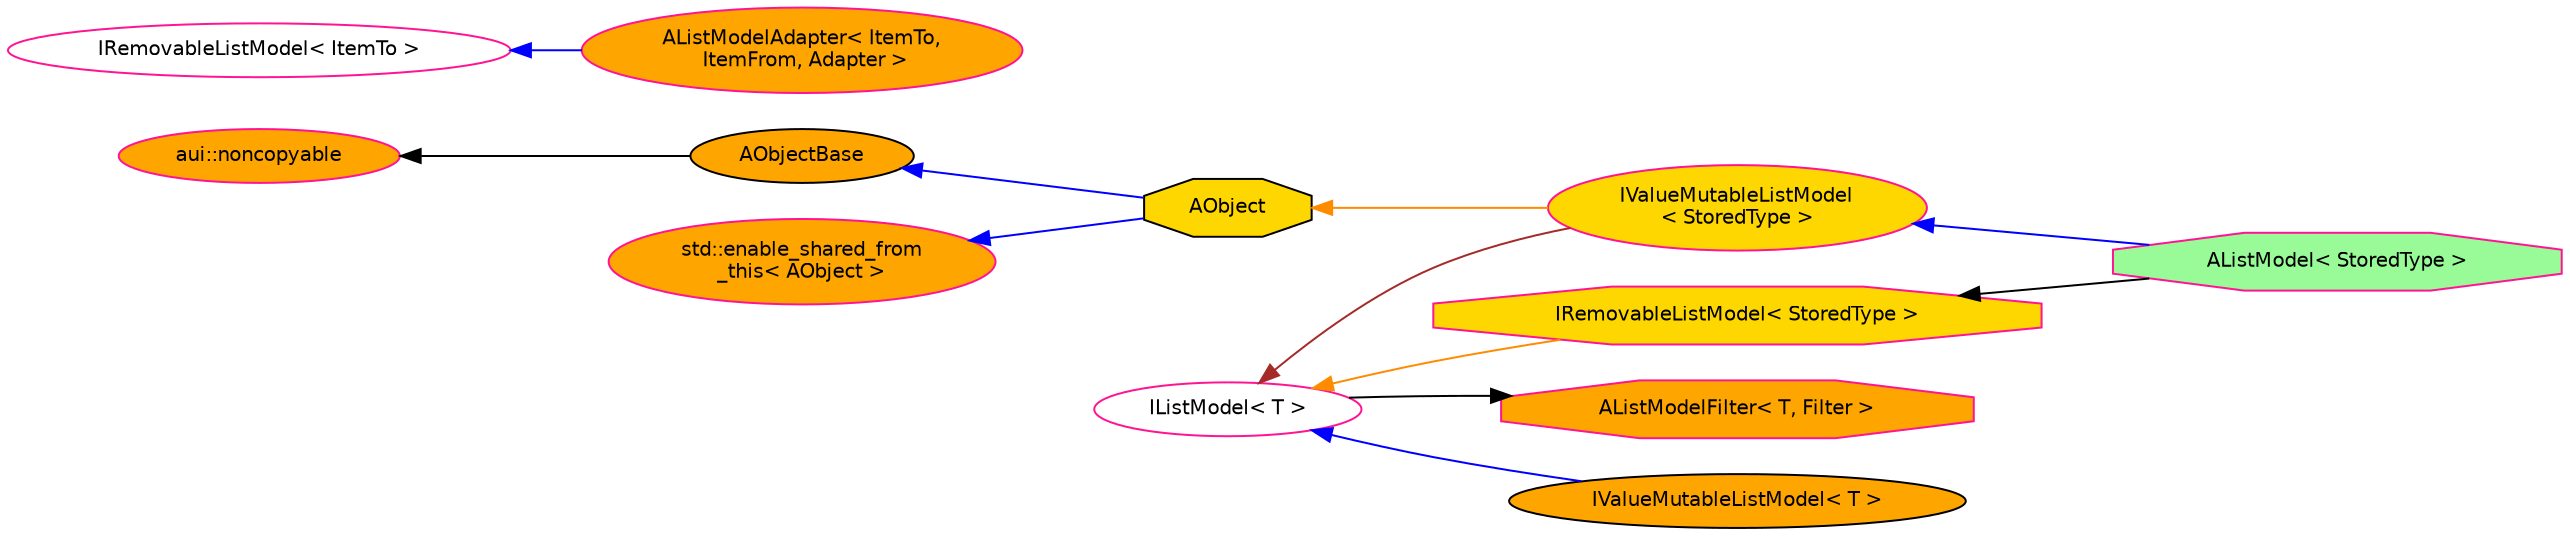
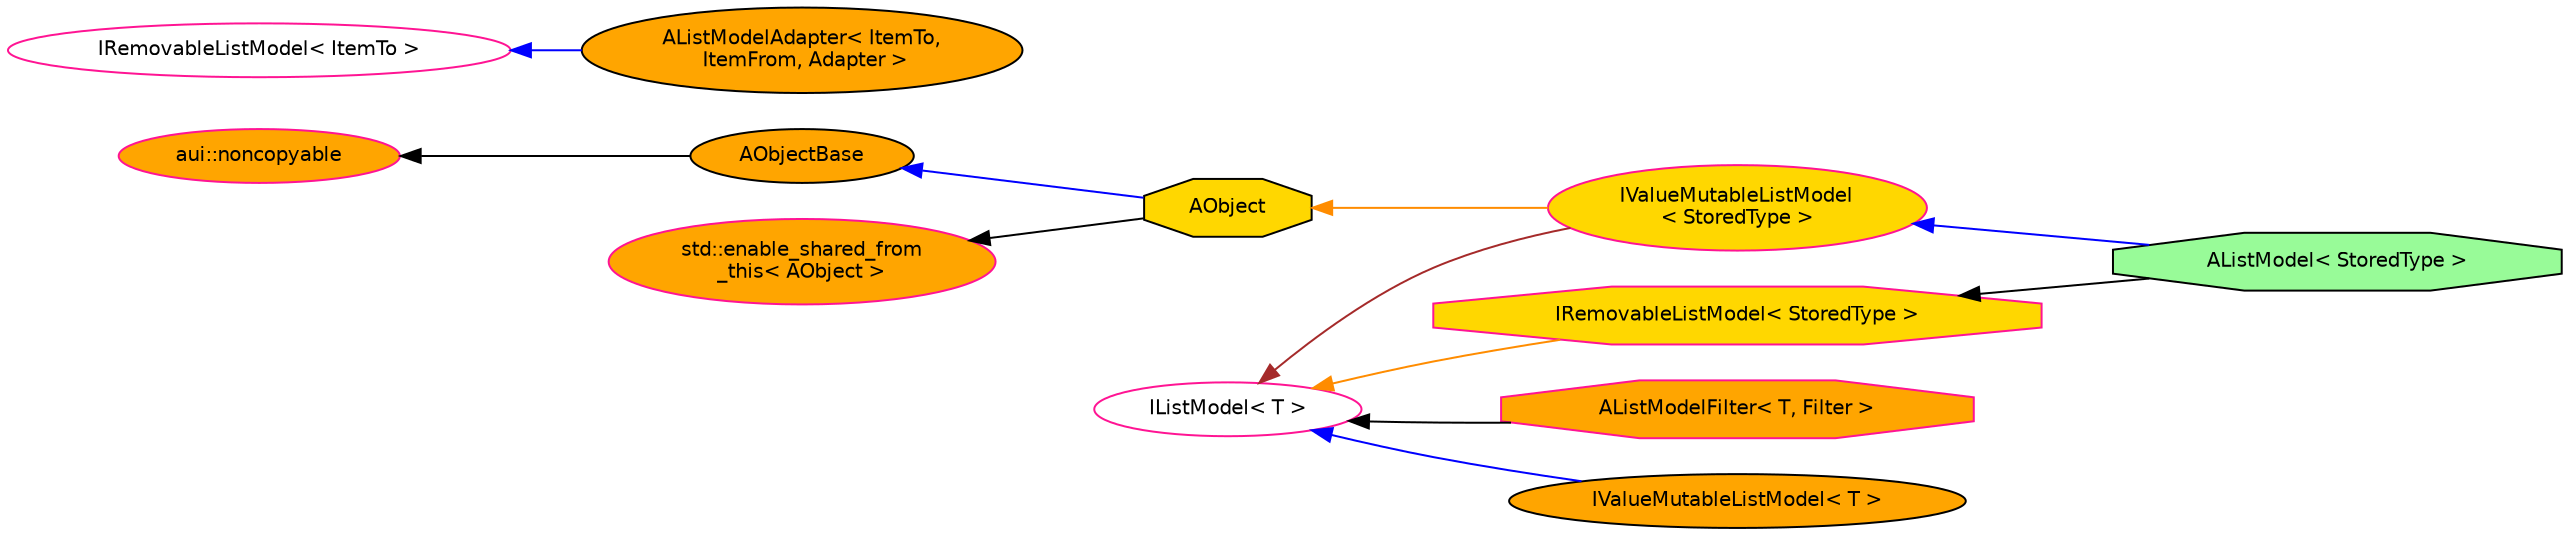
(802, 50) -> (802, 50)
(1067, 228) -> (1067, 228)
(2337, 262) -> (2337, 262)
(1420, 396) -> (1440, 423)
